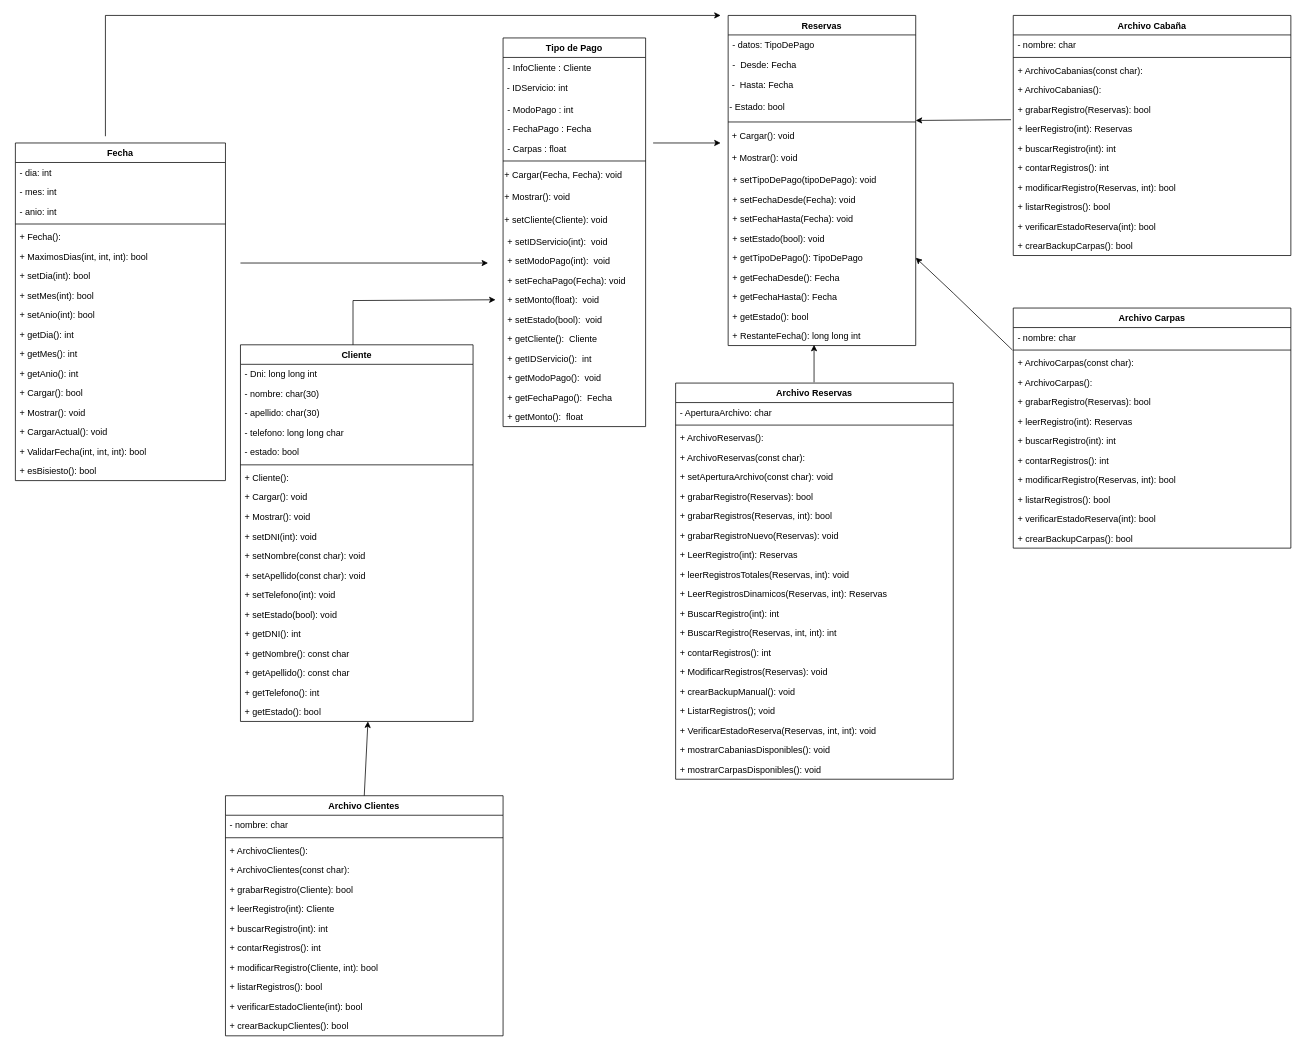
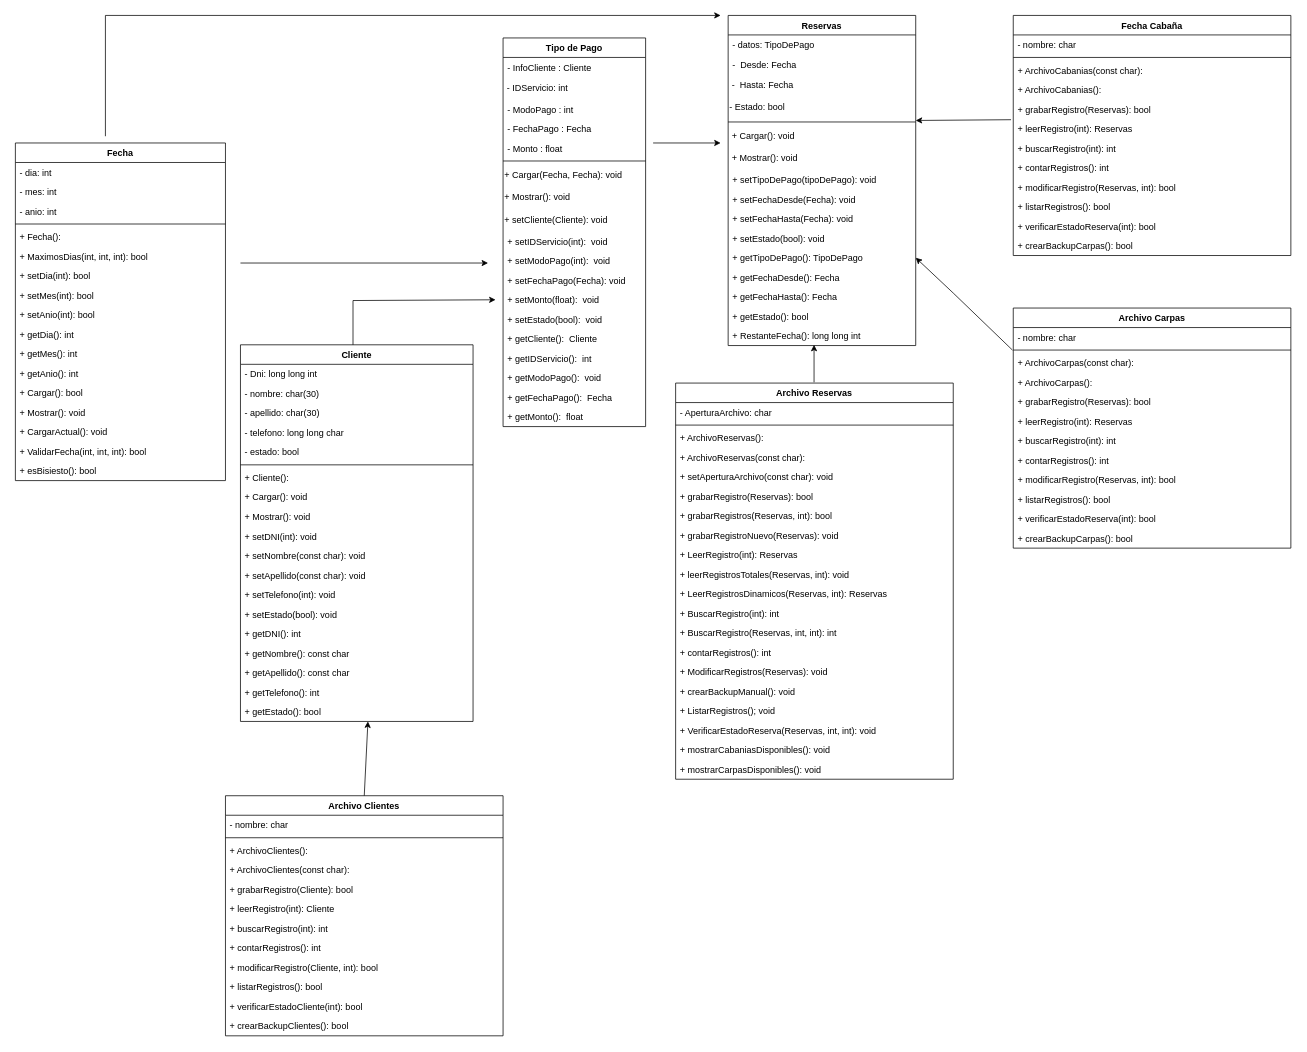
(1151, 26) -> (1151, 26)
(541, 149) -> (539, 149)
